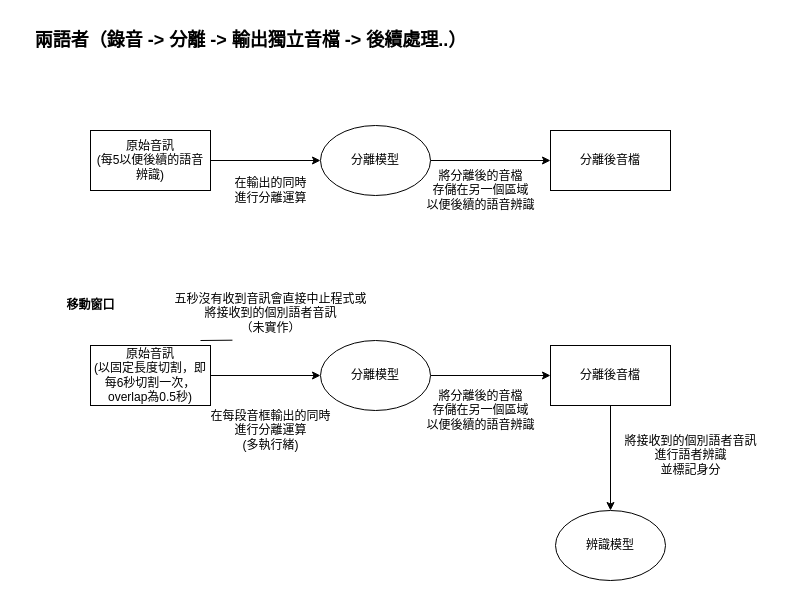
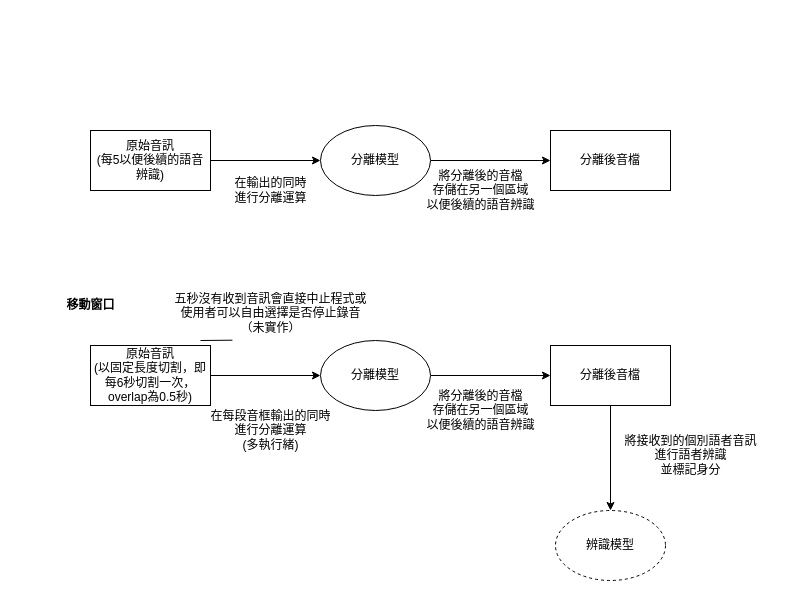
(251, 41) -> none
(271, 314) -> (271, 314)
(611, 546) -> (611, 546)
